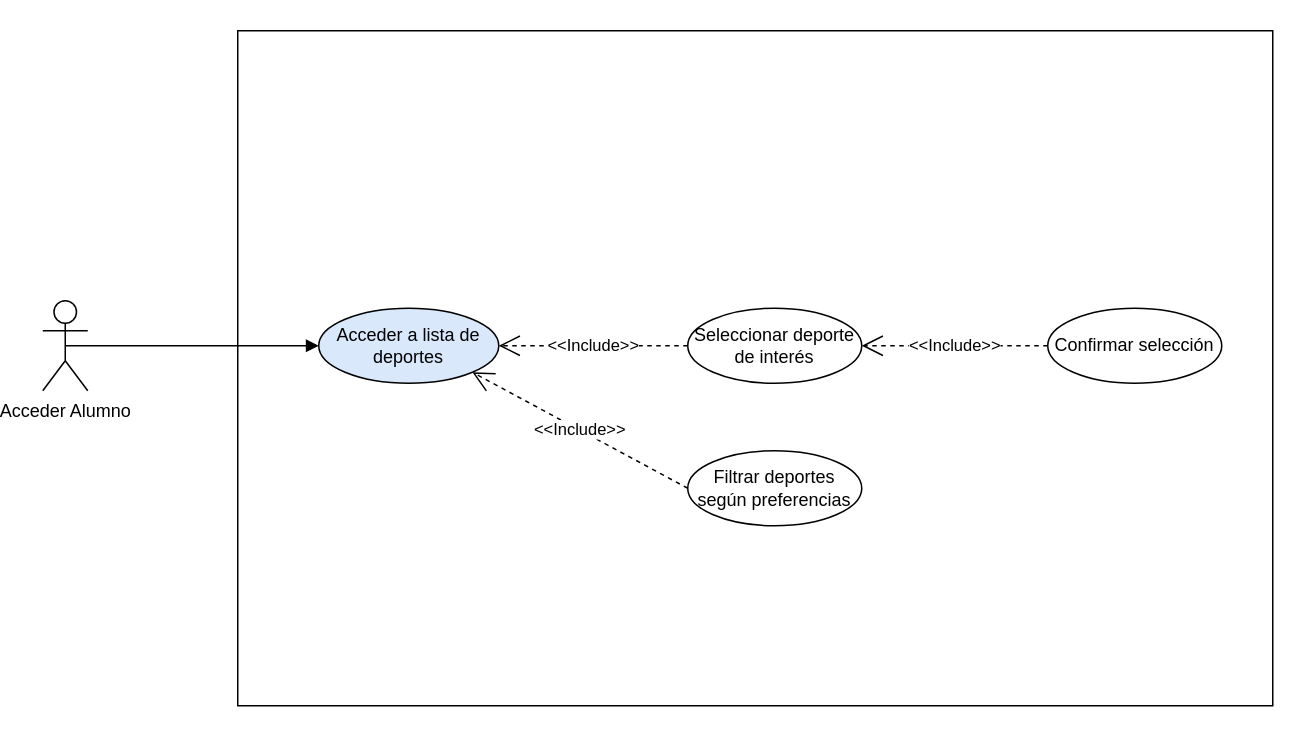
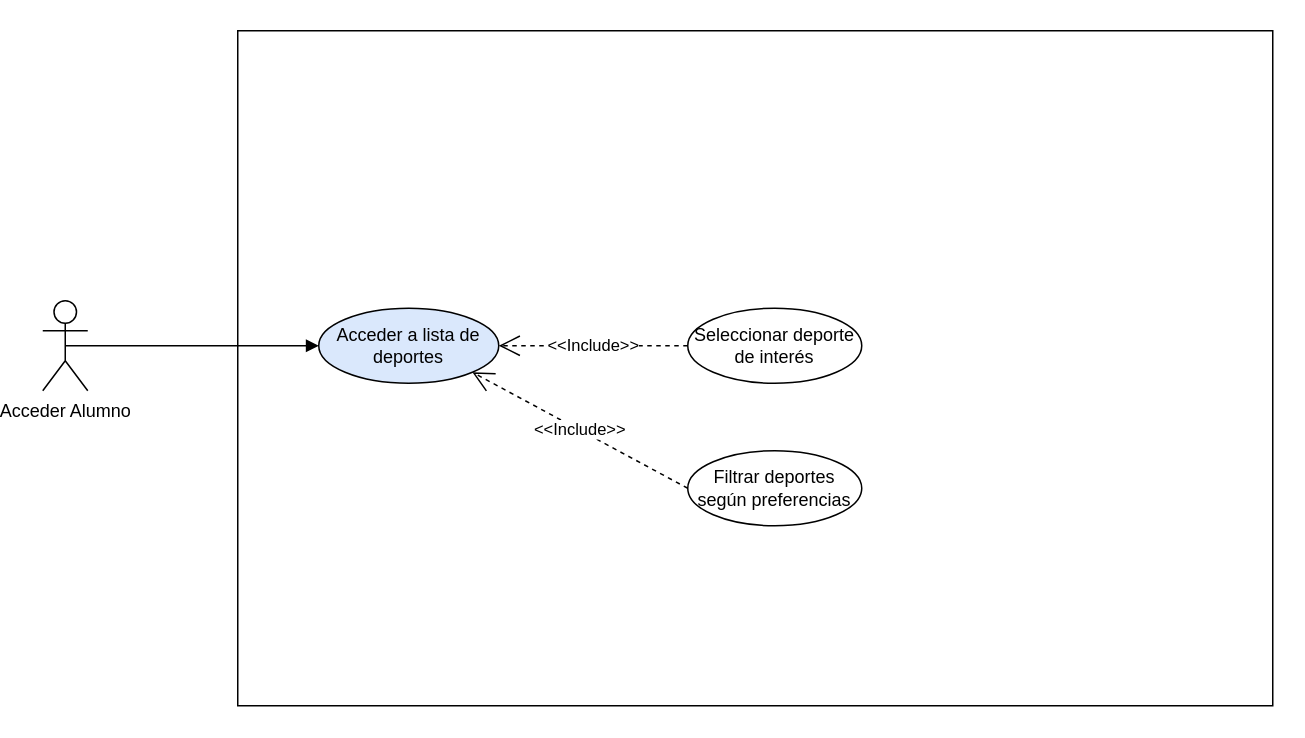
(956, 346) -> none
(1135, 346) -> none
